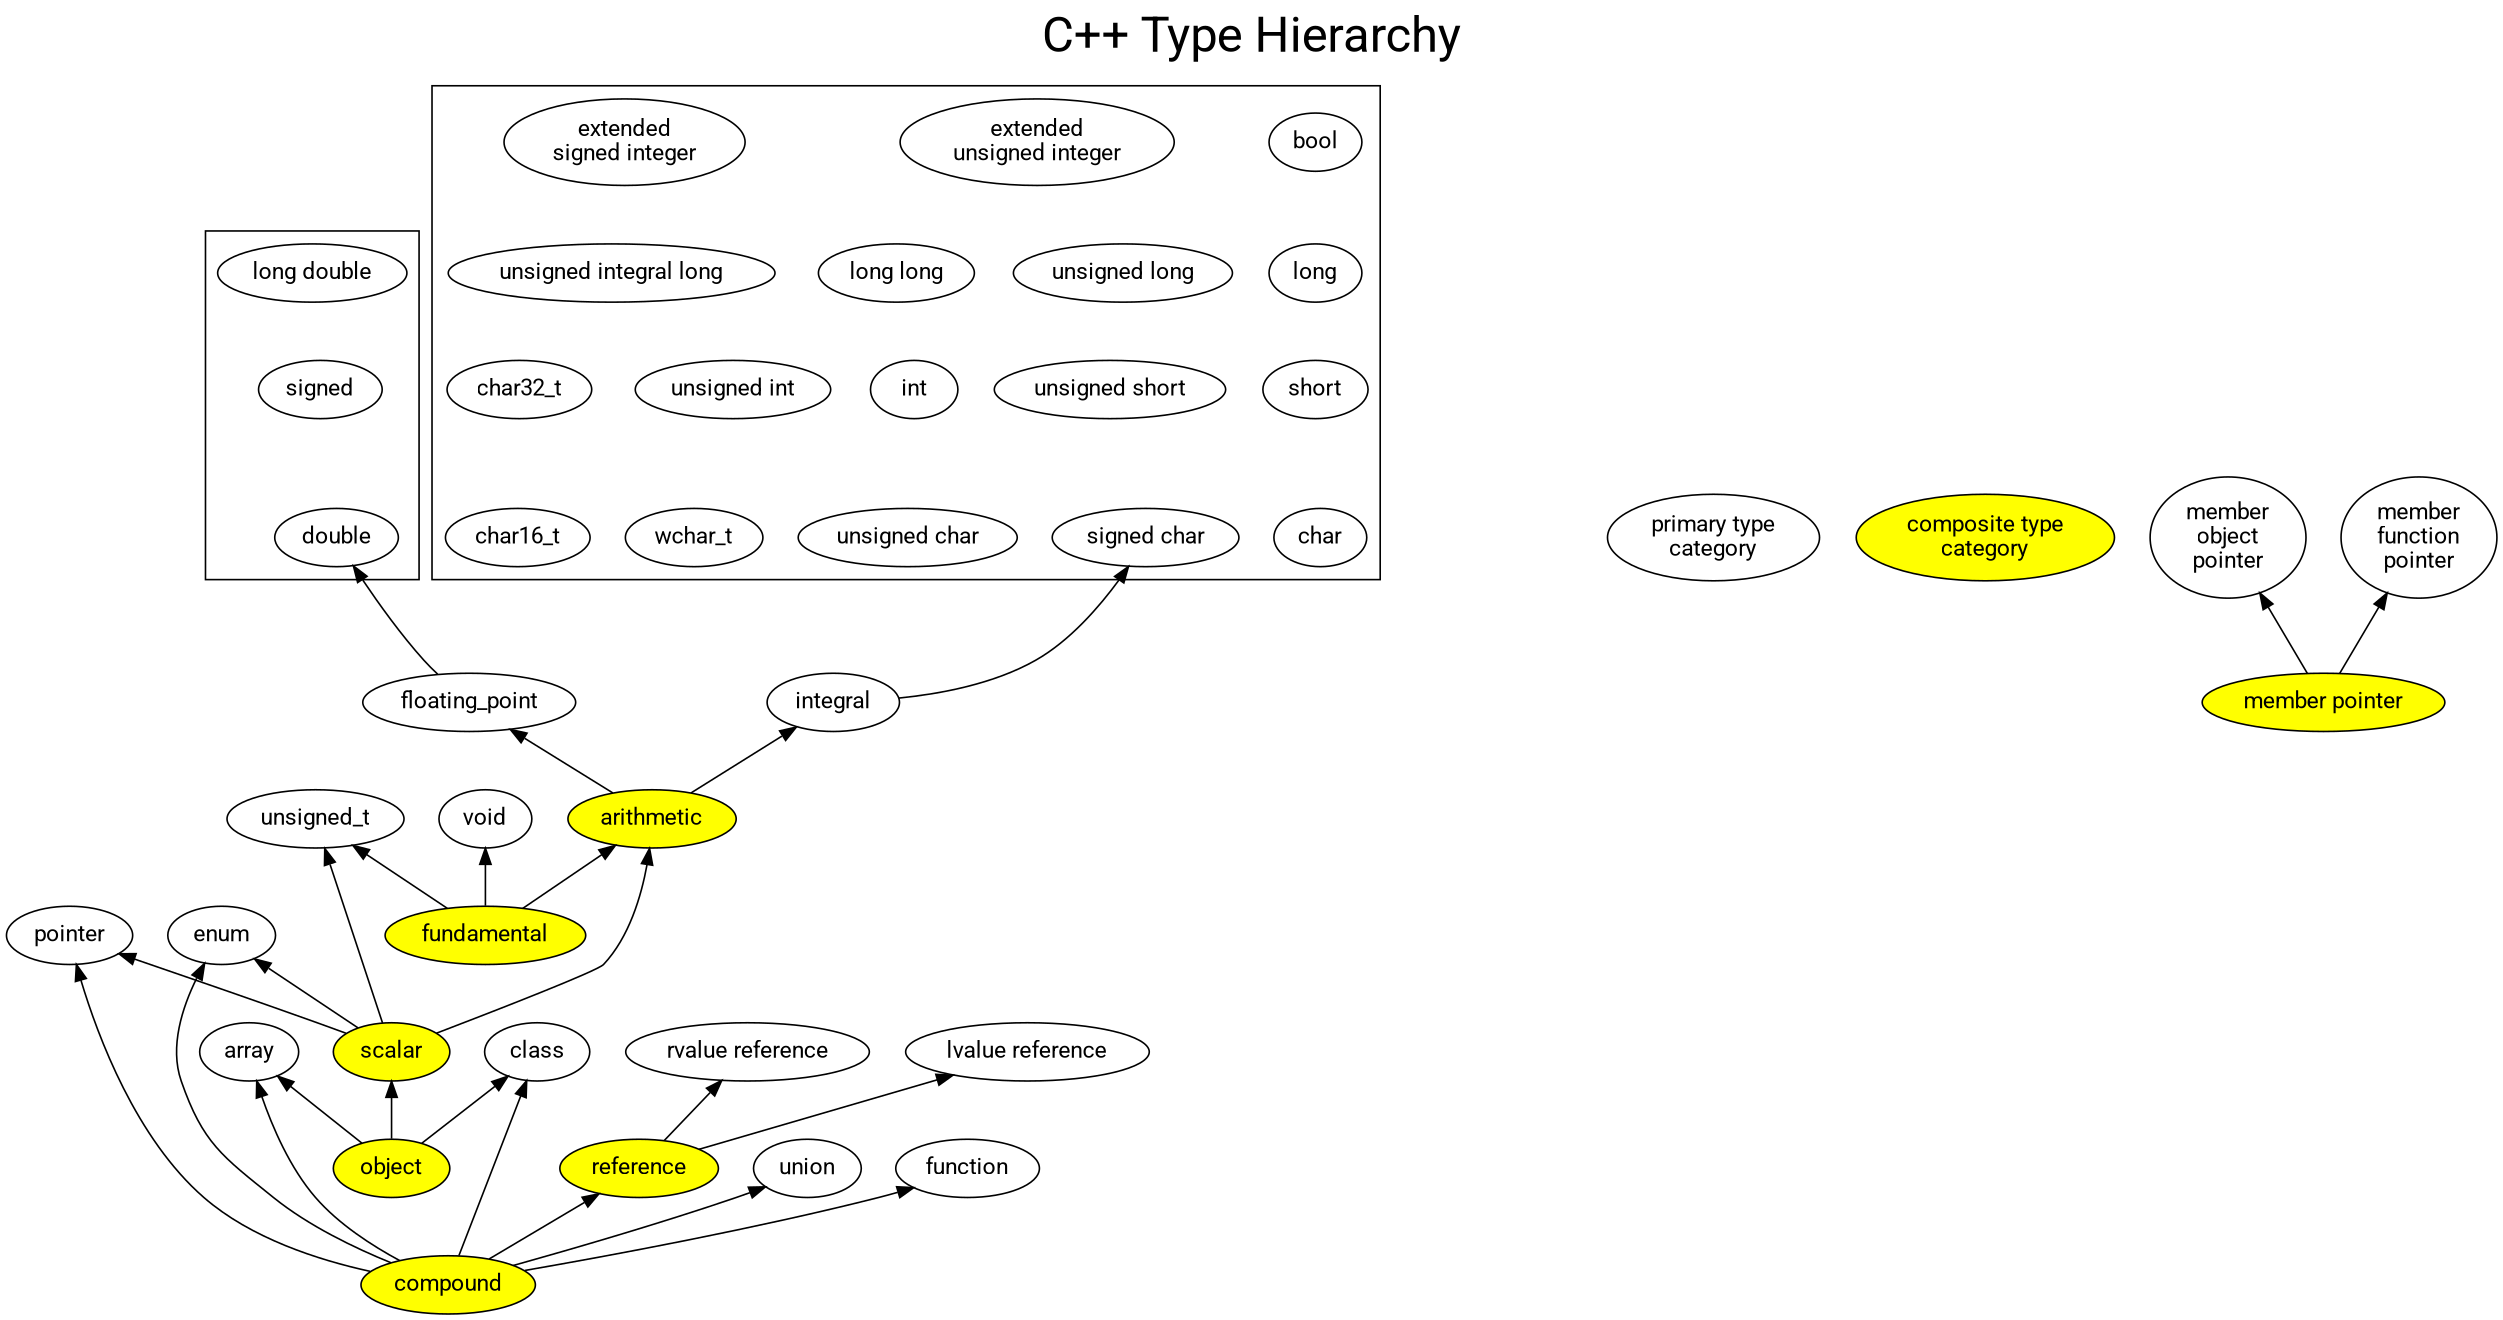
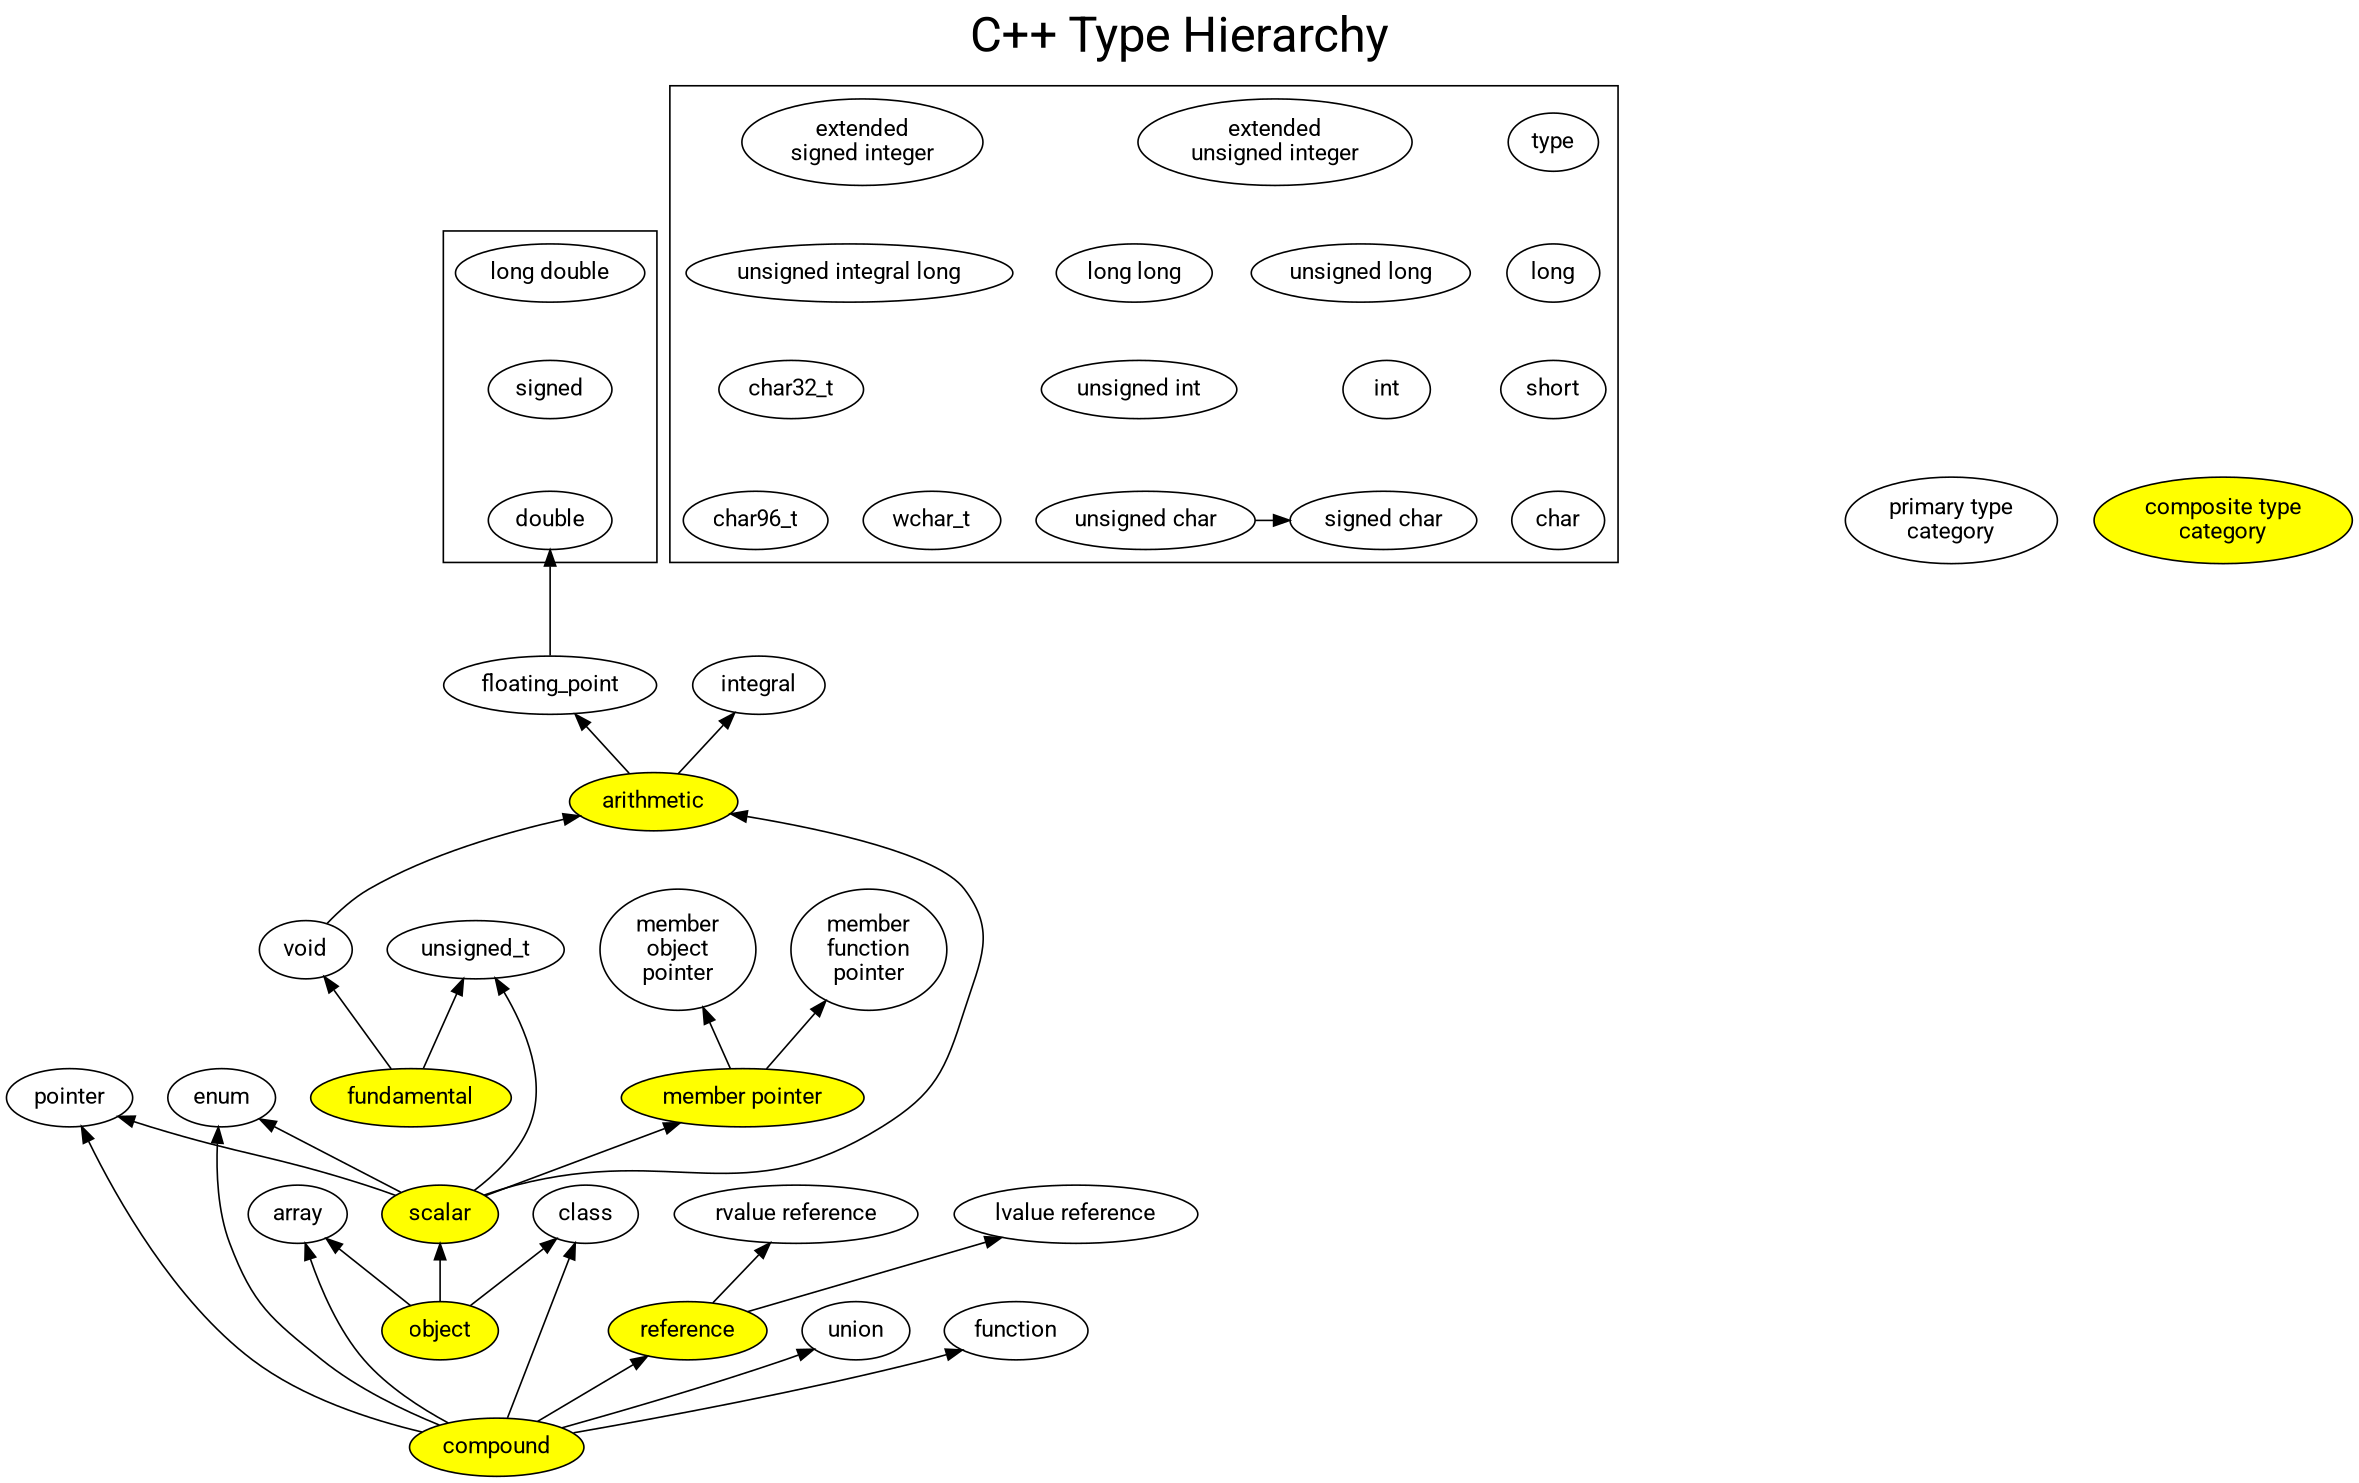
(1315, 142) -> (1553, 142)
(1110, 390) -> none
(518, 538) -> (756, 520)
(1024, 666) -> (1264, 520)
(562, 881) -> (438, 857)
none -> (575, 1162)
